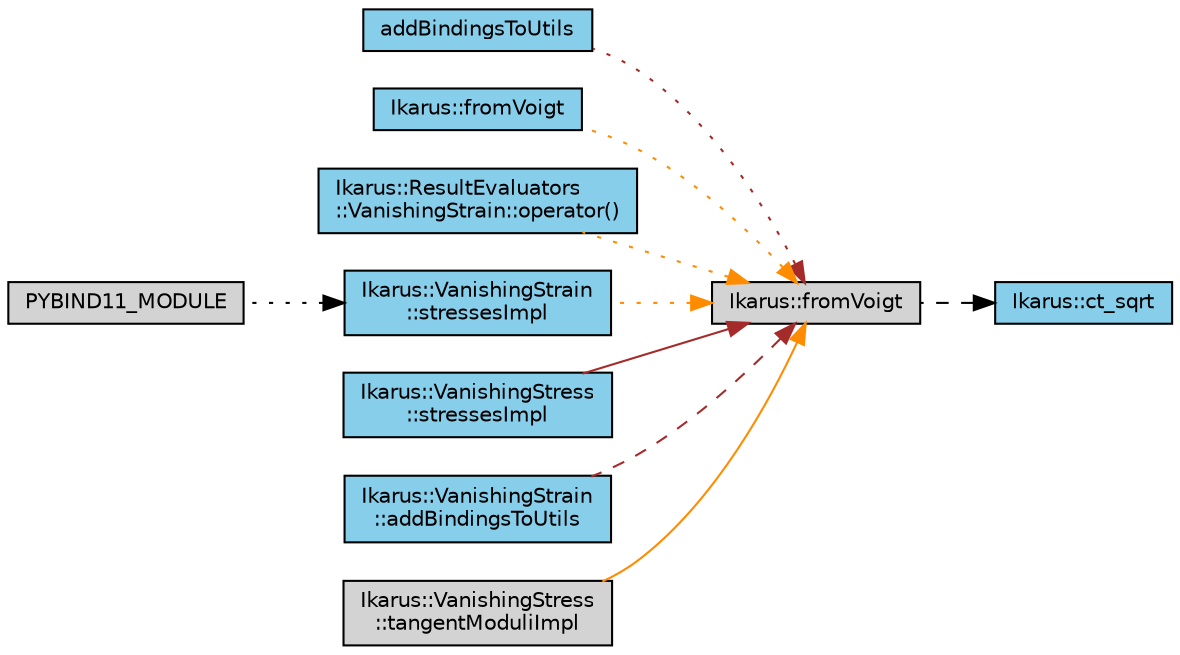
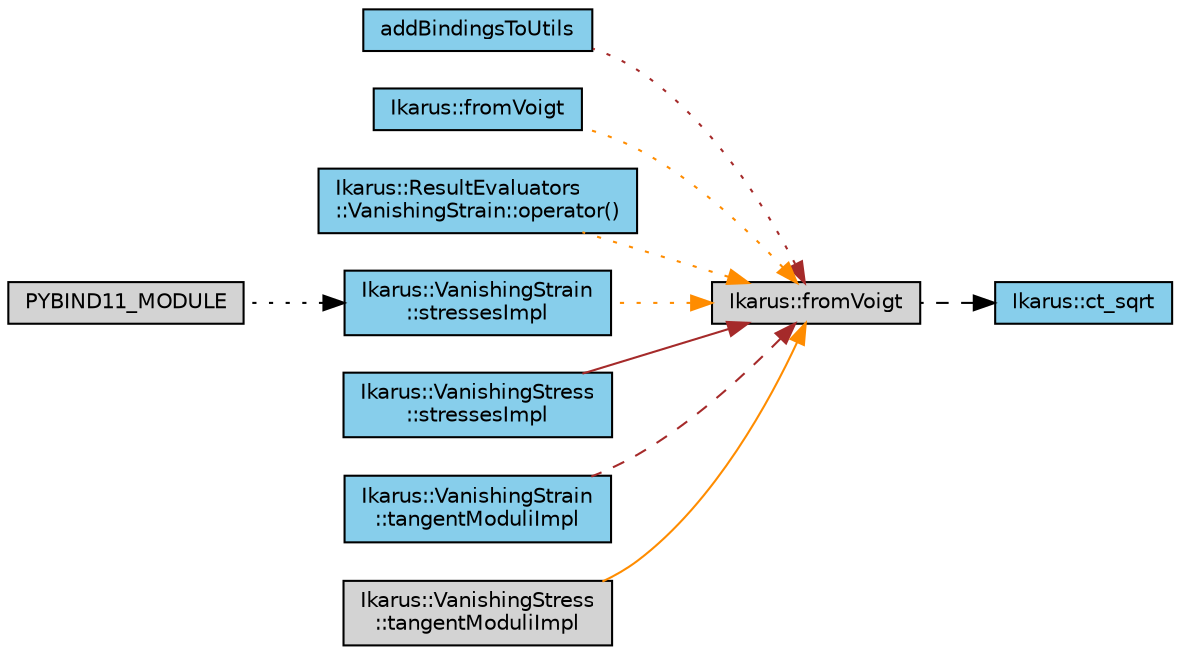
(478, 509) -> (478, 509)
